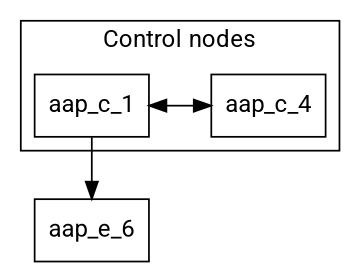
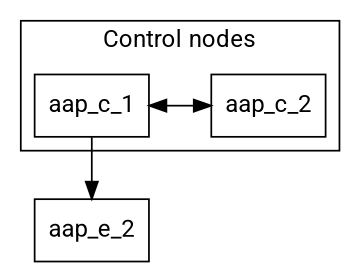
(268, 106) -> (268, 106)
(92, 230) -> (92, 230)
